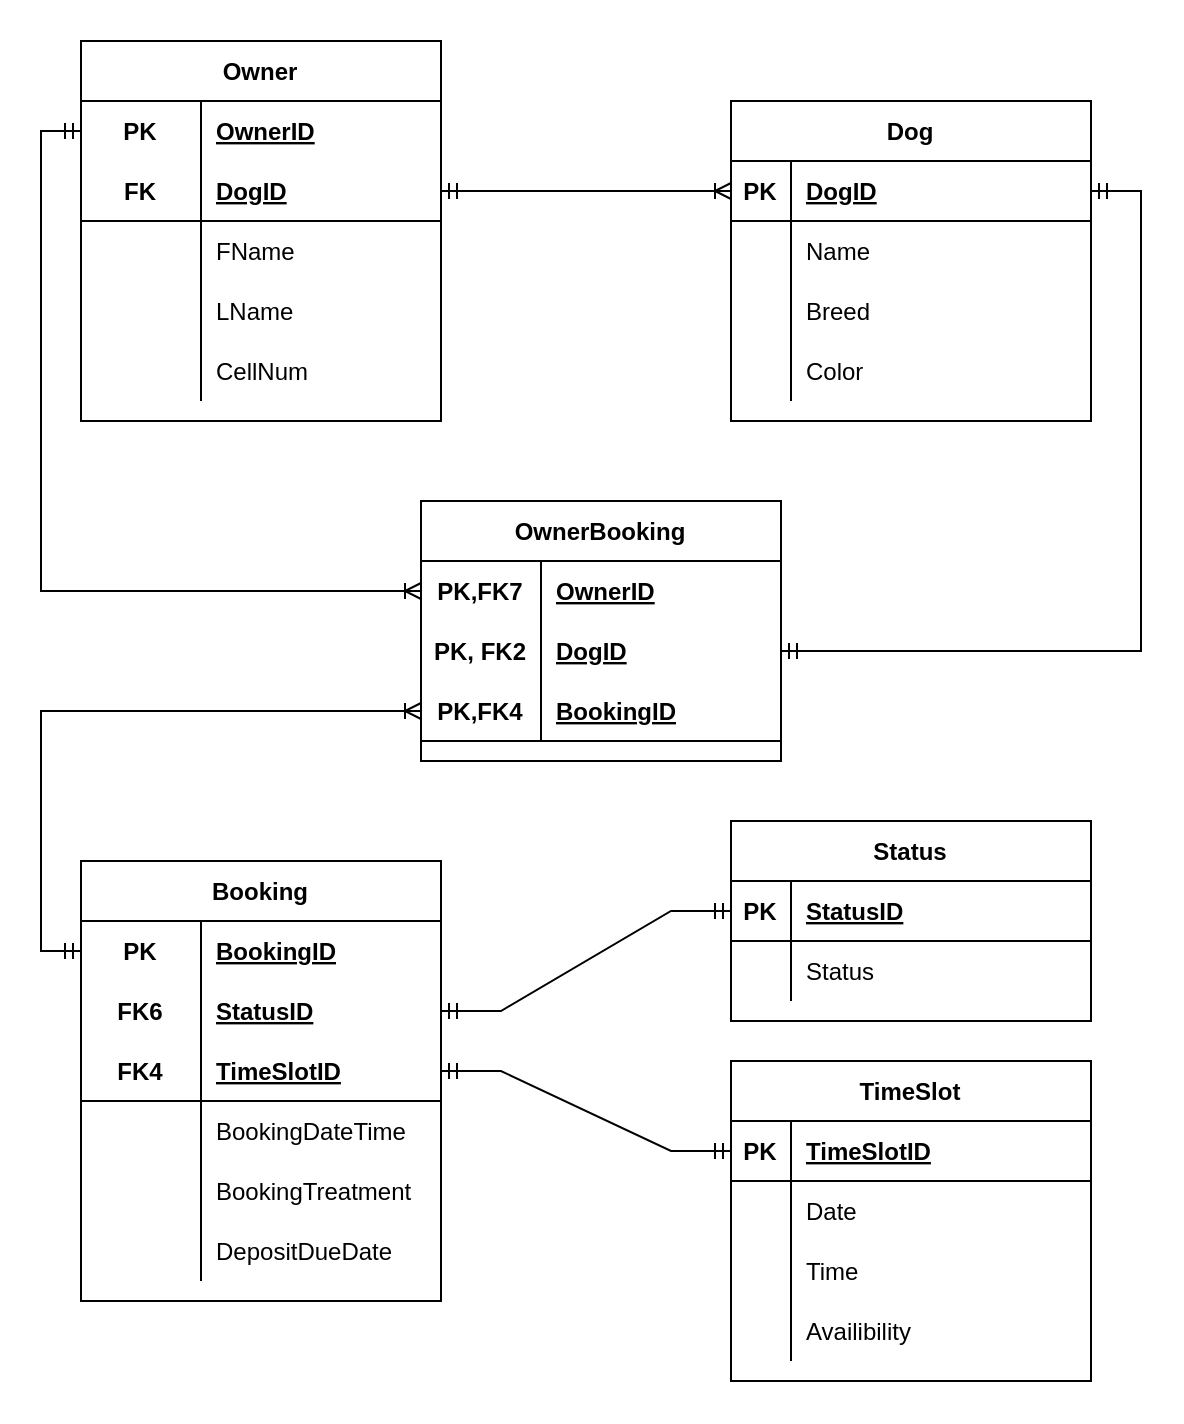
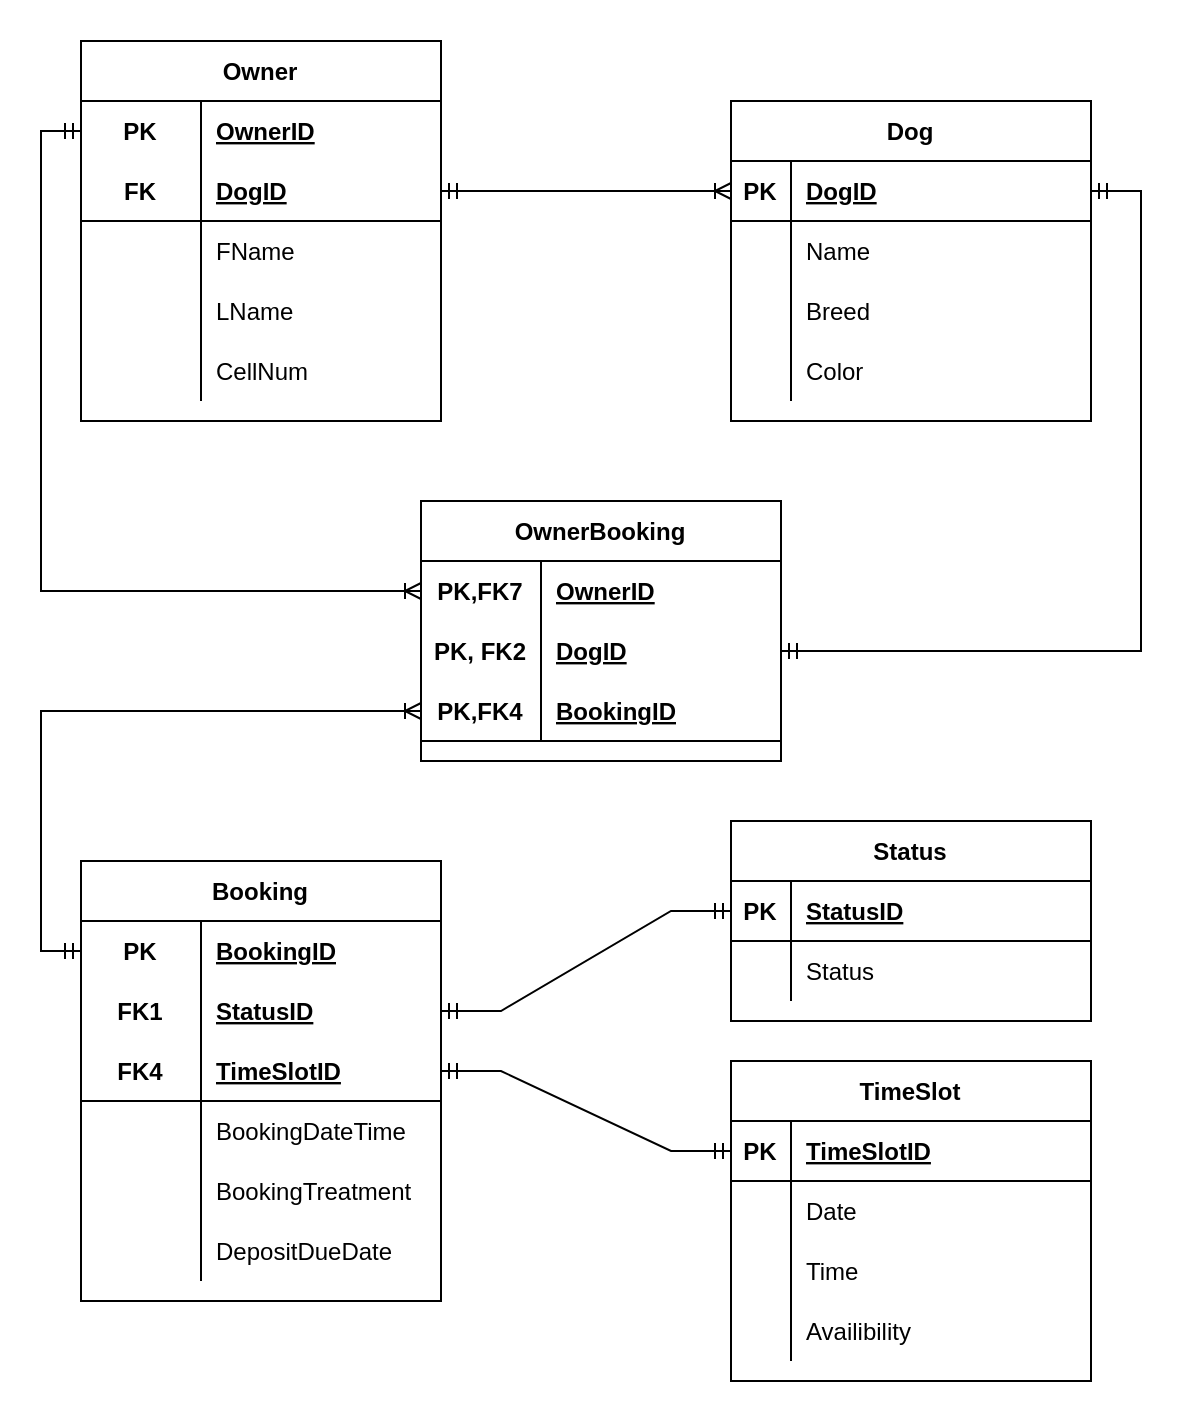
(140, 1012) -> (140, 1012)
